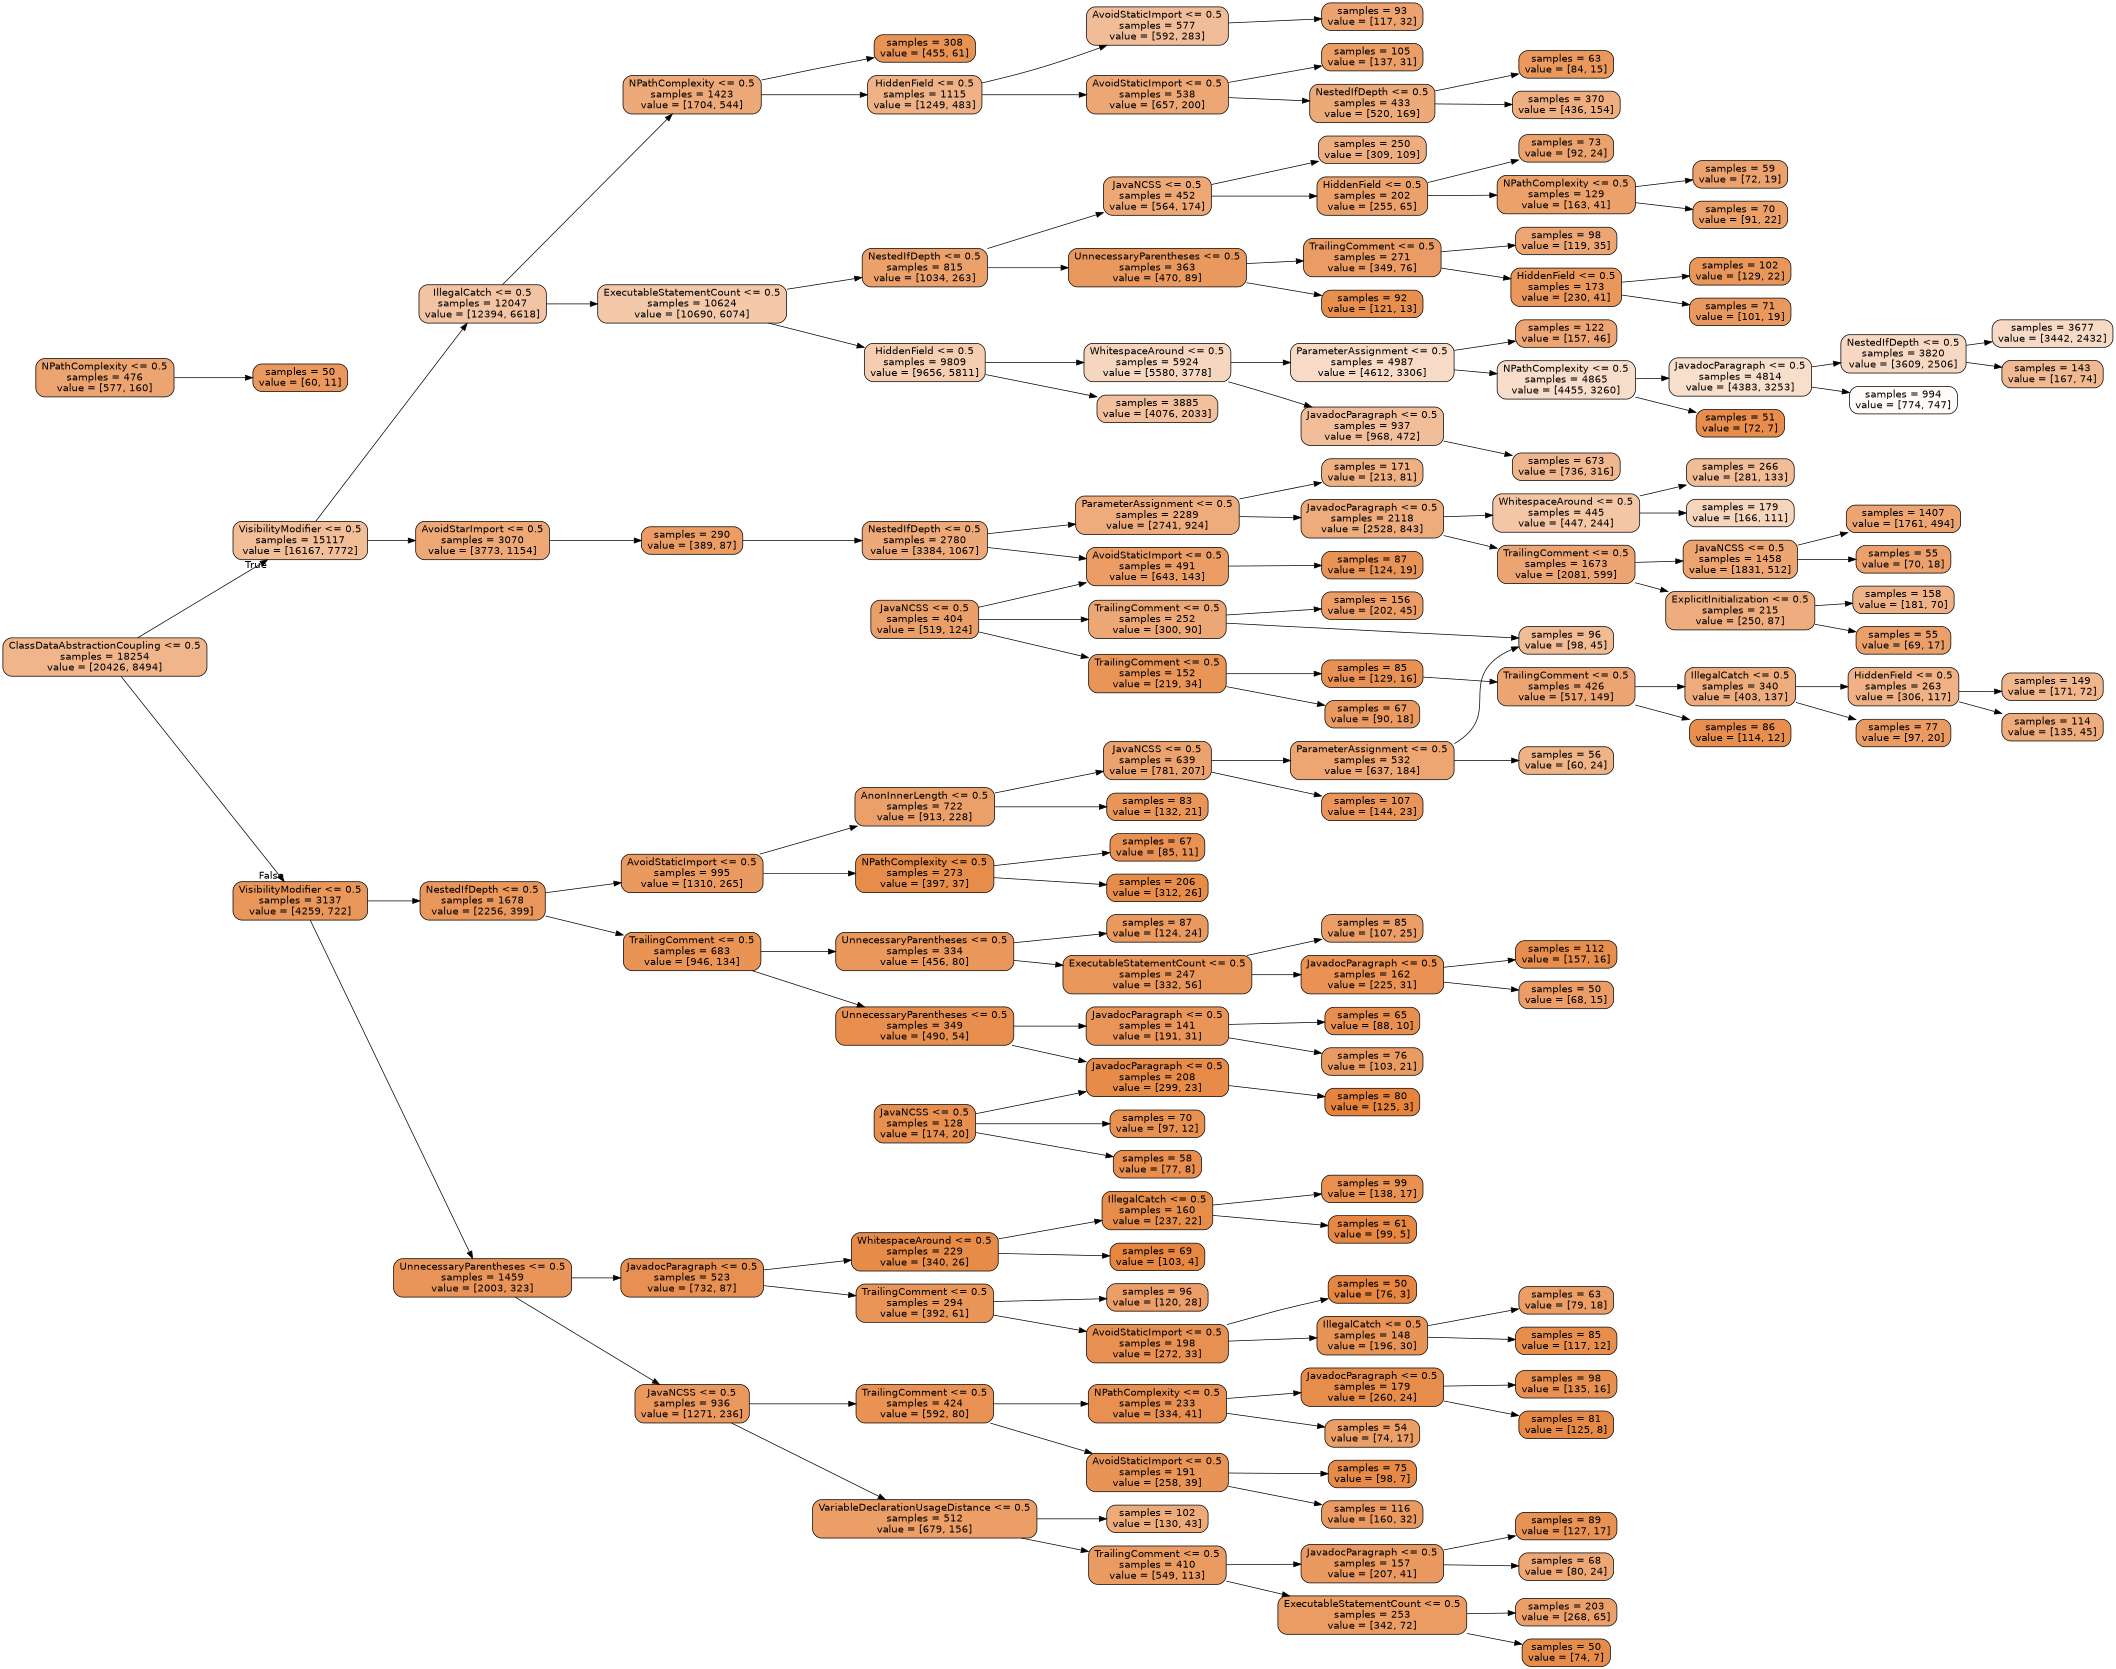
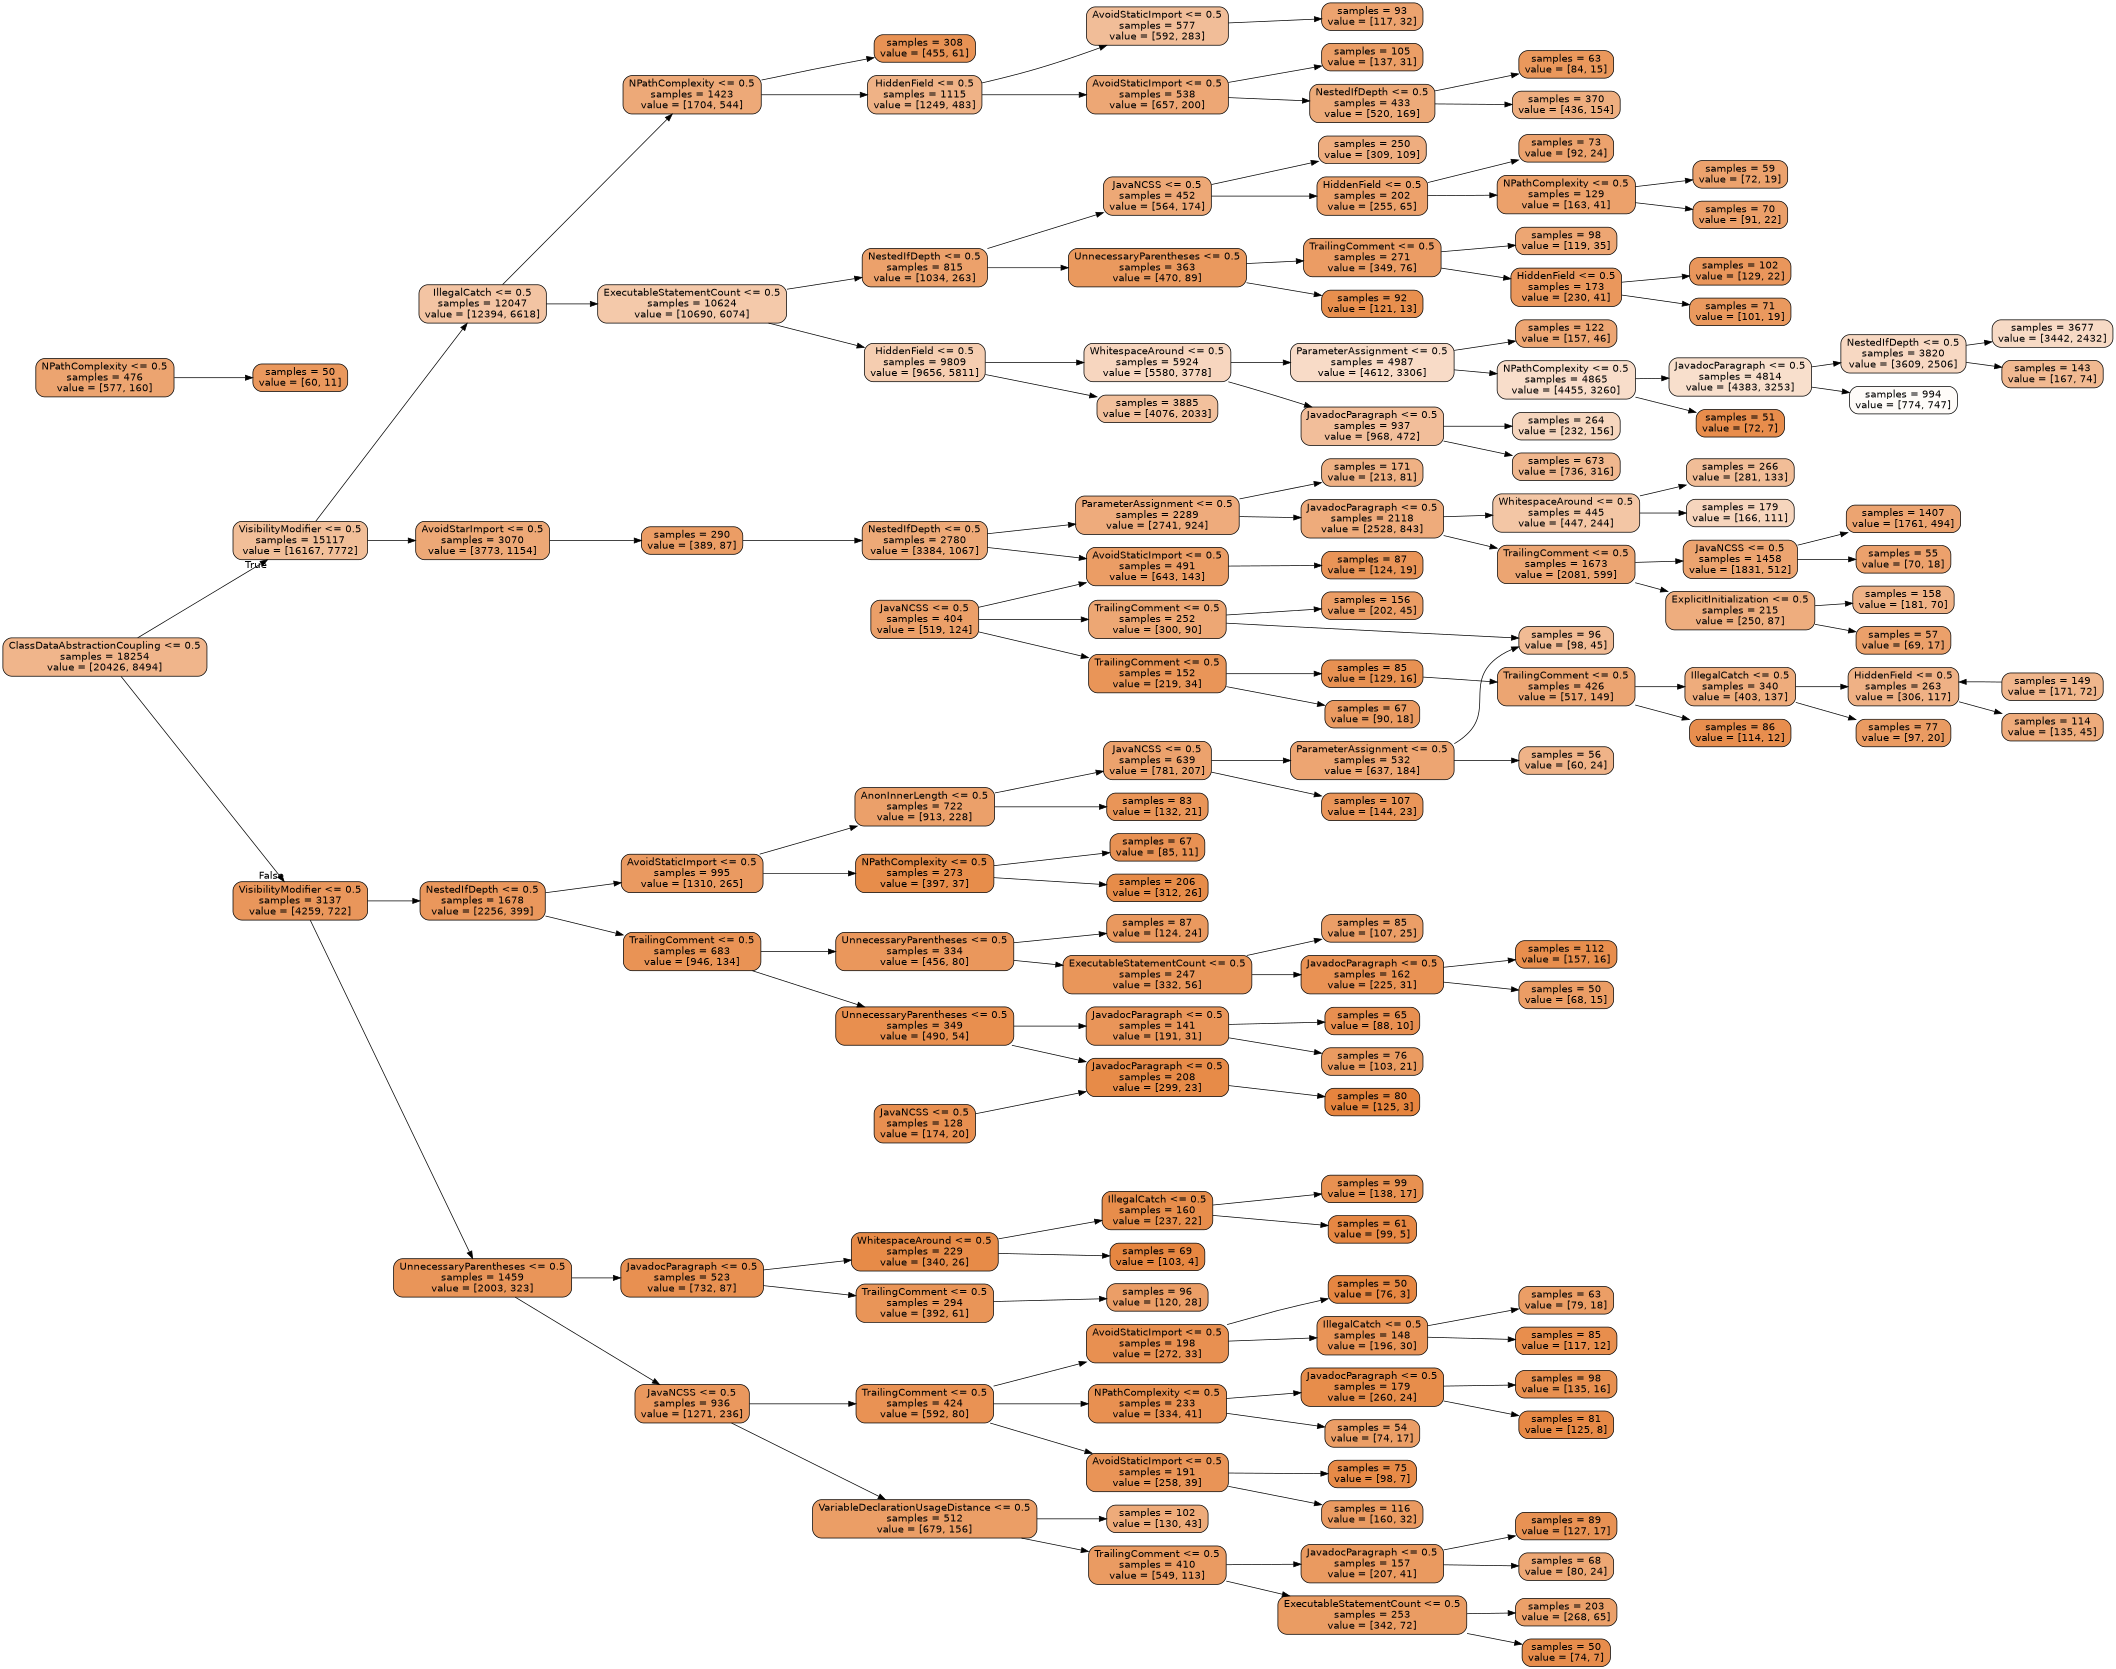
none -> (1566, 426)
(1903, 640) -> (1903, 640)
(1977, 692) -> (1984, 682)
(1157, 1124) -> none
(1157, 1164) -> none
(1036, 1323) -> (1036, 1375)
